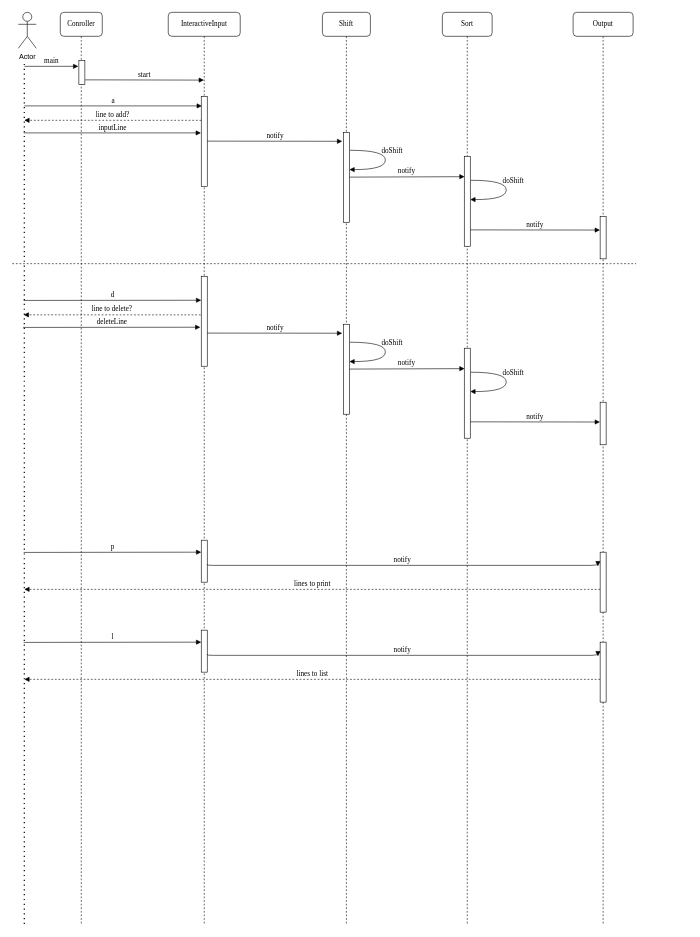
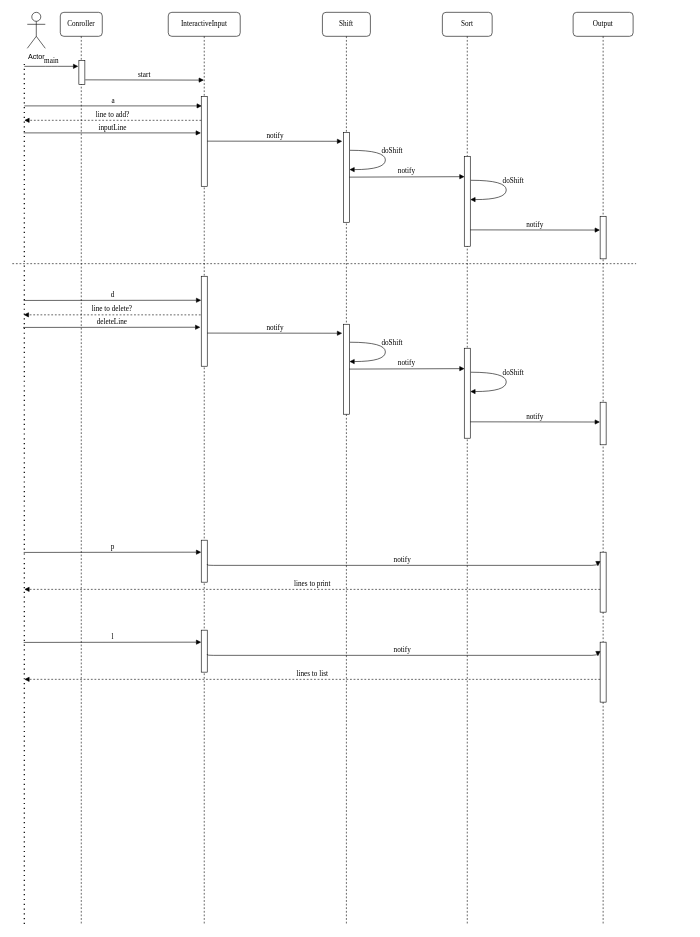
(27, 30) -> (36, 30)
